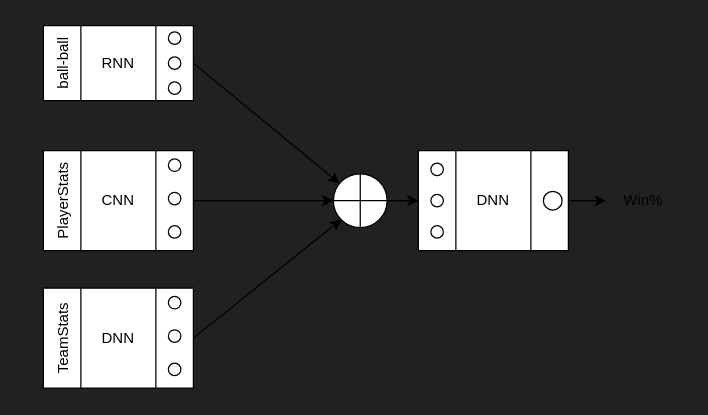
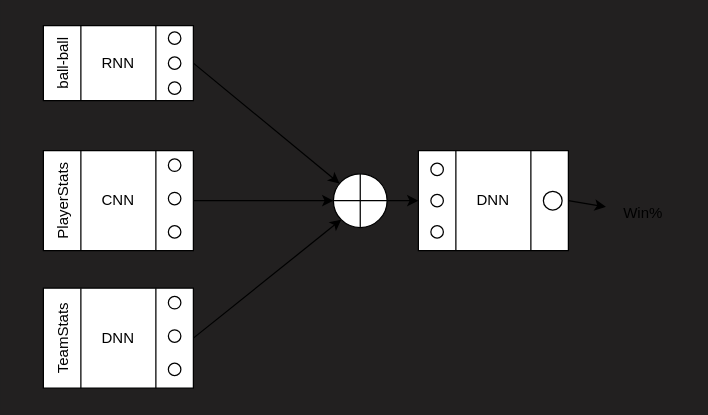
(643, 201) -> (643, 213)
